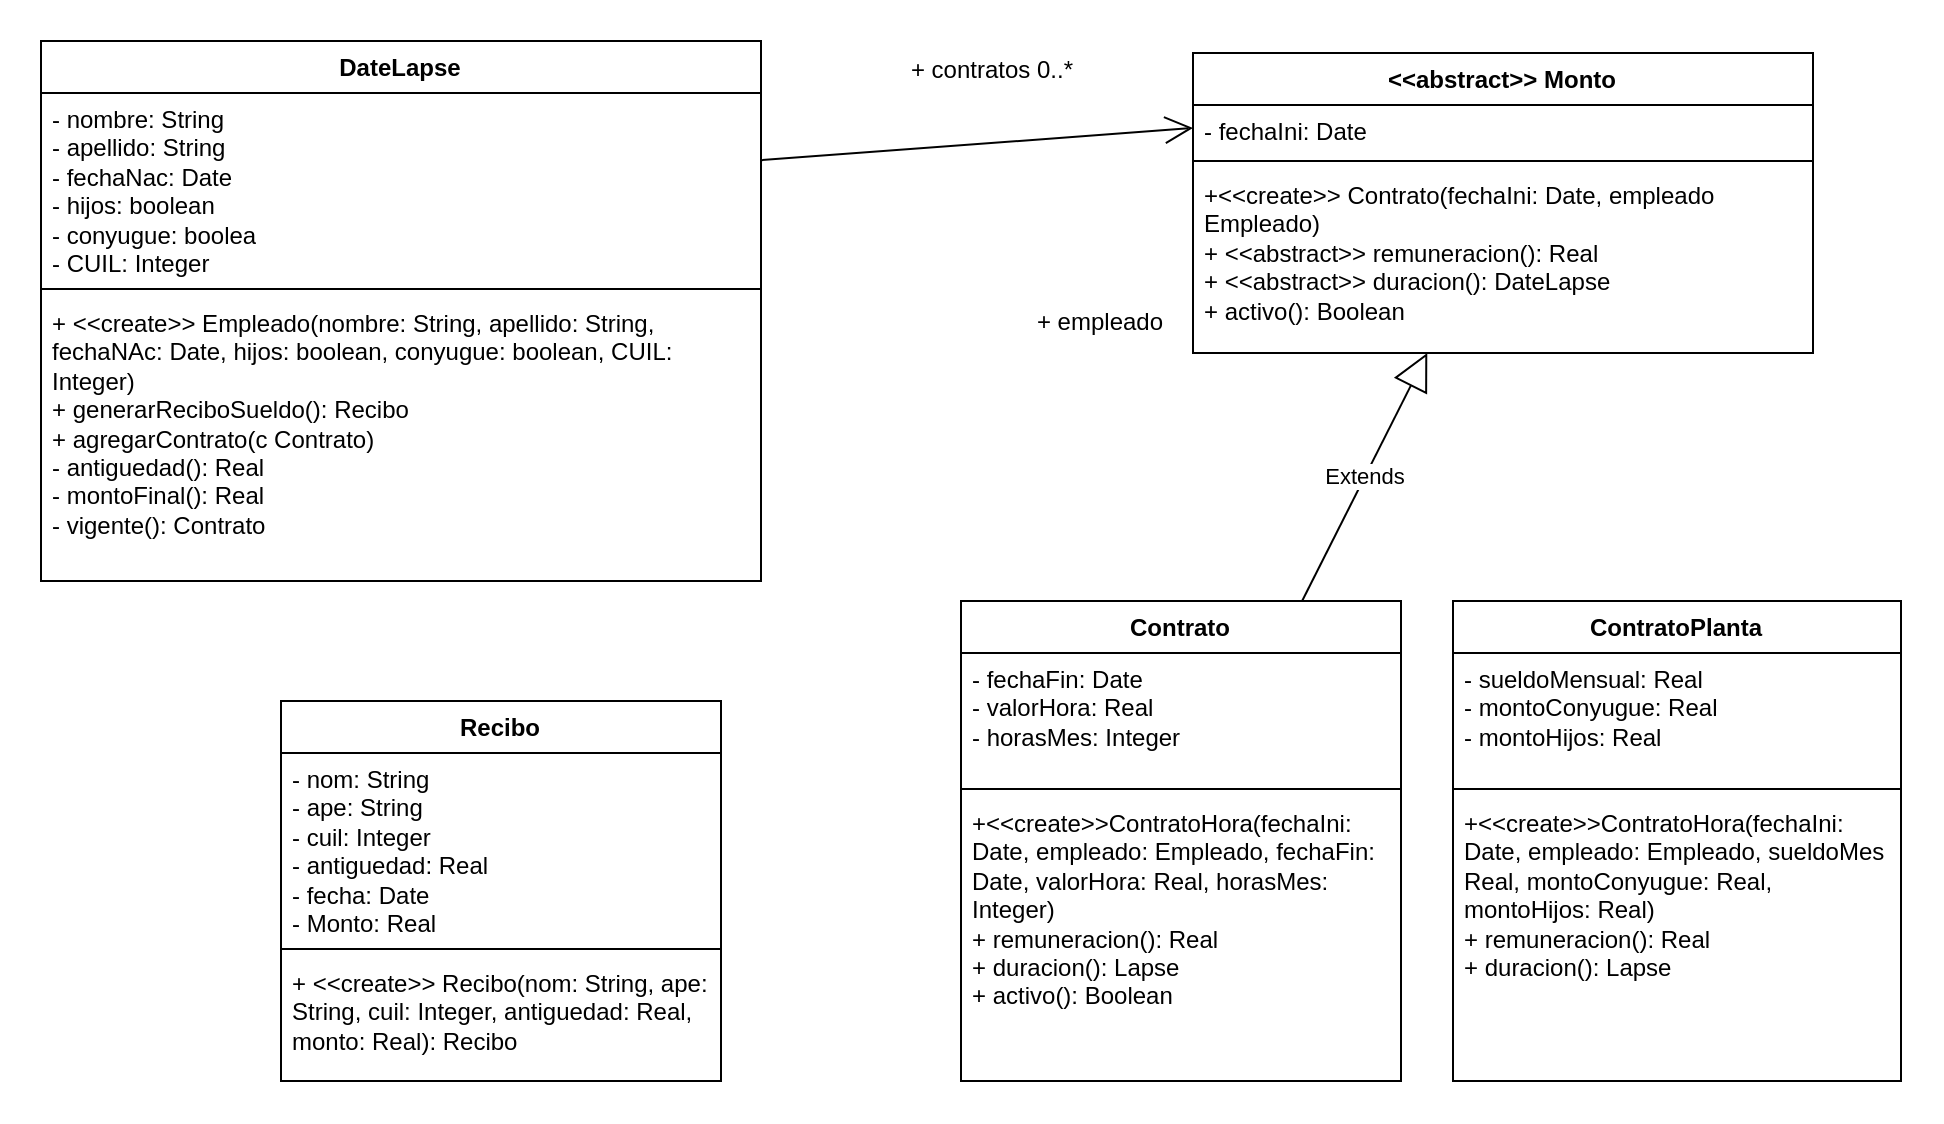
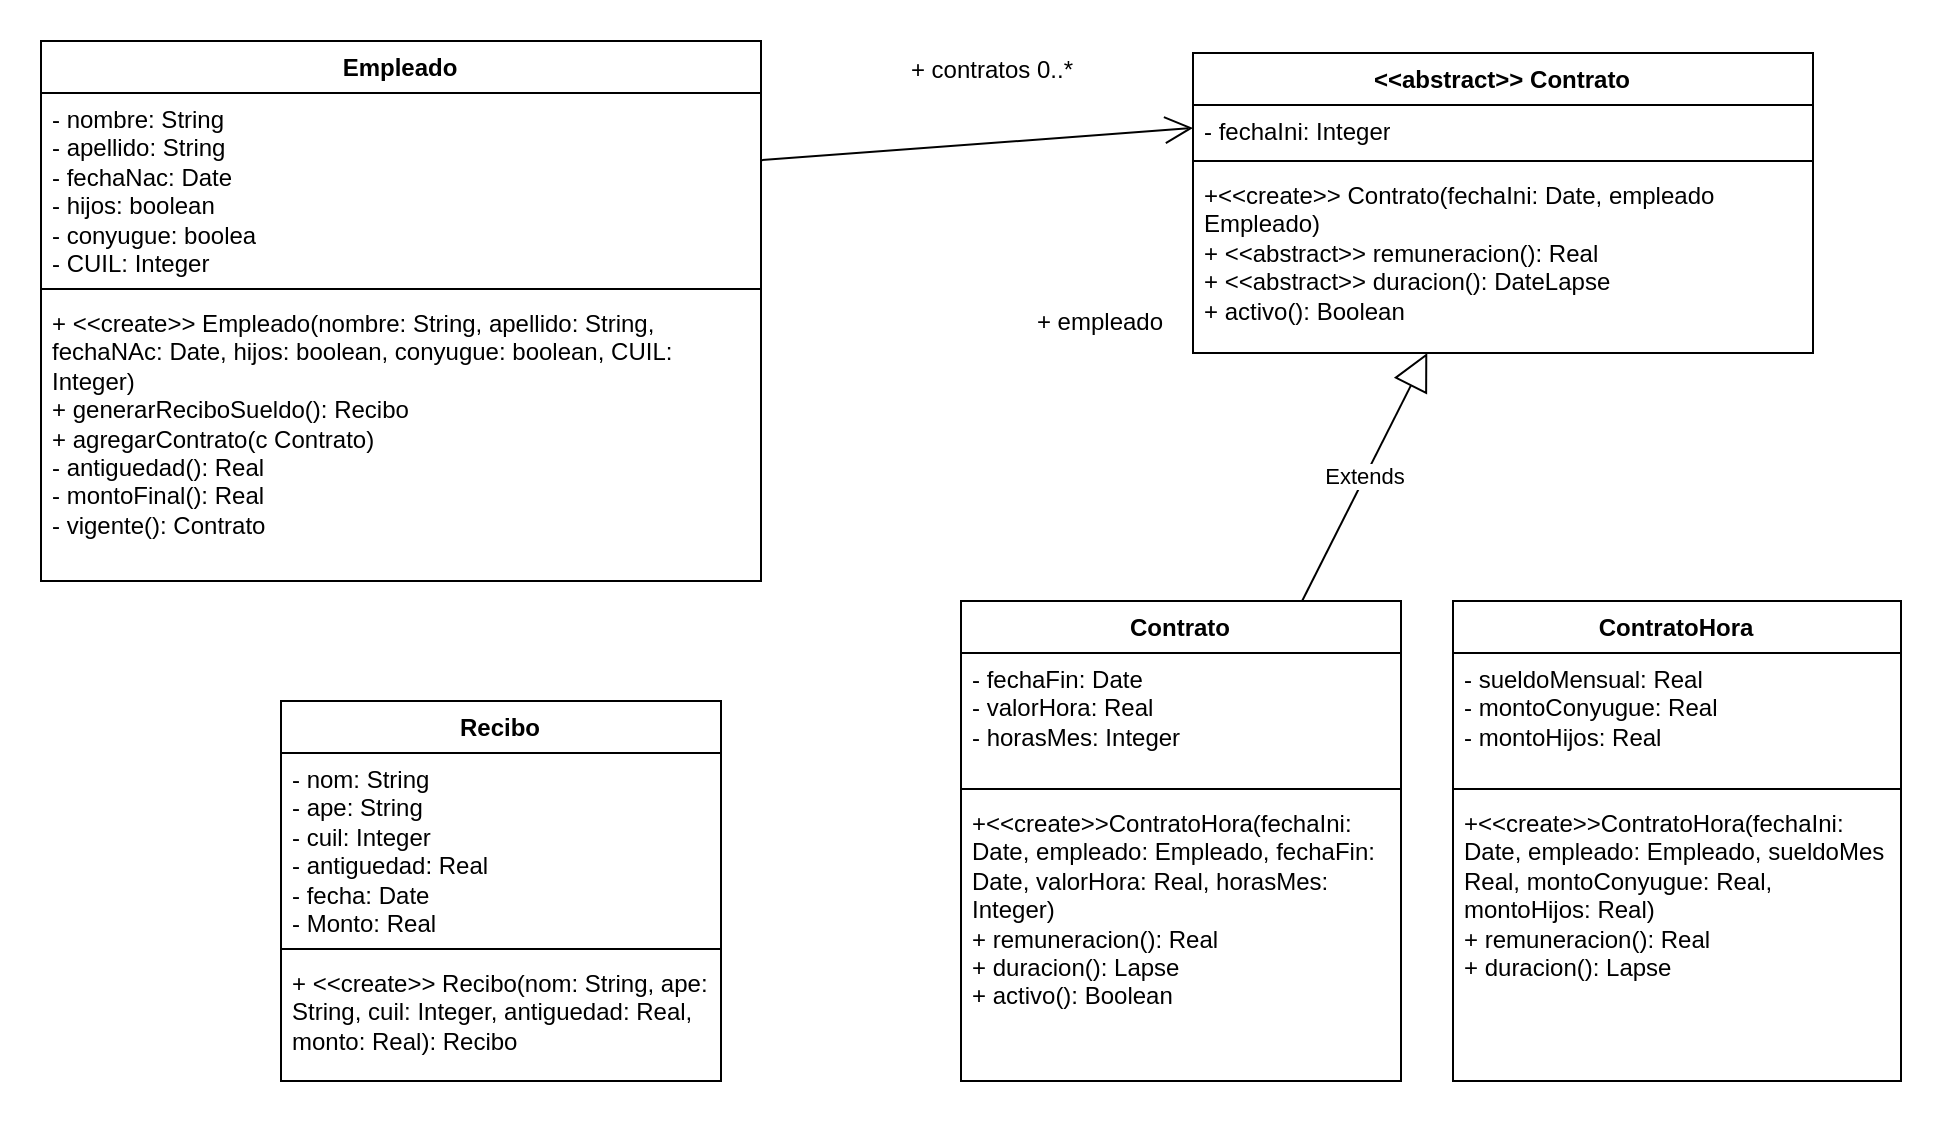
(401, 69) -> (401, 69)
(1503, 81) -> (1503, 81)
(1300, 133) -> (1320, 133)
(1677, 629) -> (1677, 629)
